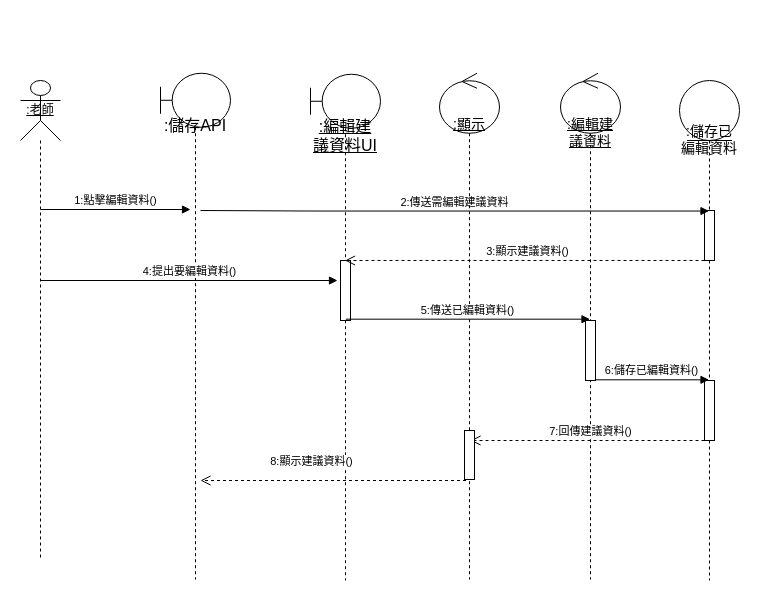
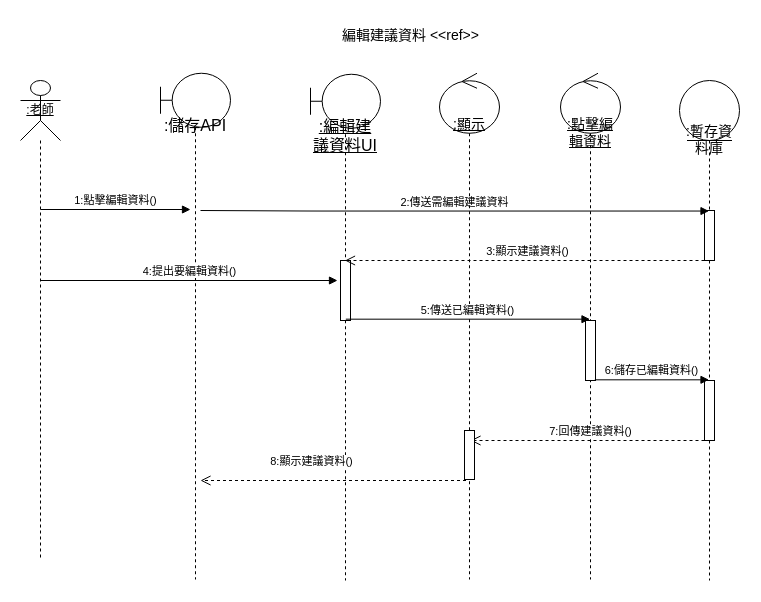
none -> (416, 41)
(591, 133) -> (591, 133)
(710, 140) -> (710, 140)
